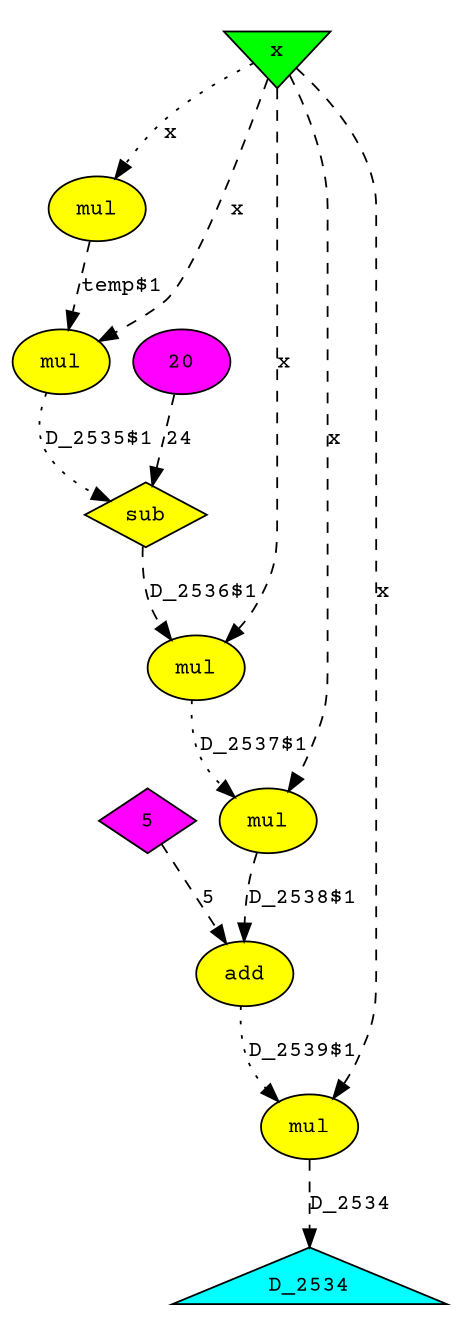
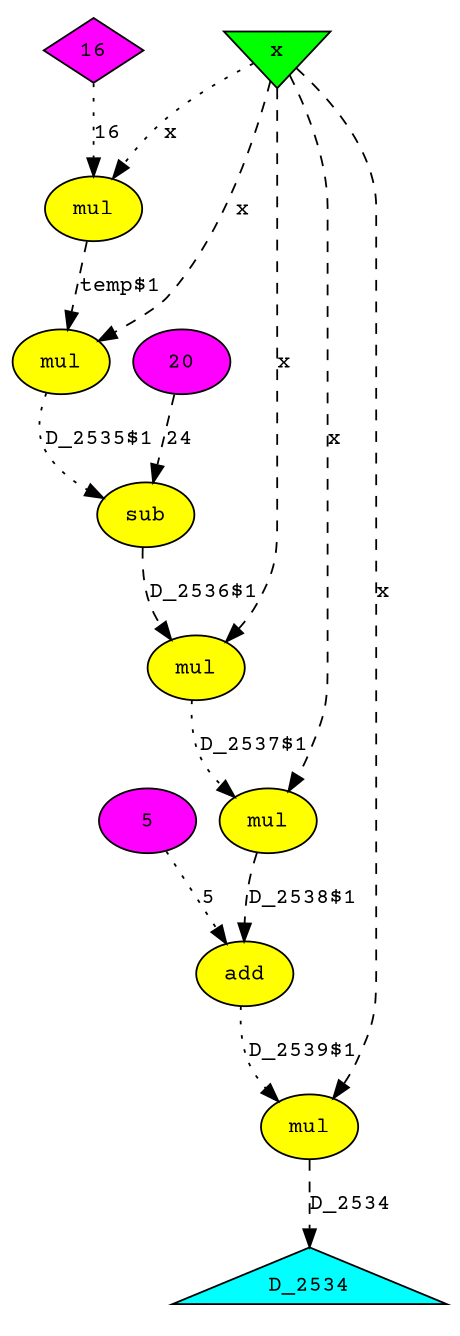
none -> (94, 50)
(146, 515) -> (146, 515)
(148, 821) -> (148, 821)
(189, 886) -> (191, 890)
